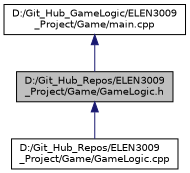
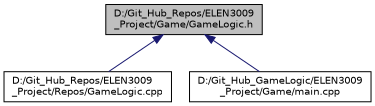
(95, 58) -> (236, 56)
(95, 154) -> (88, 87)
